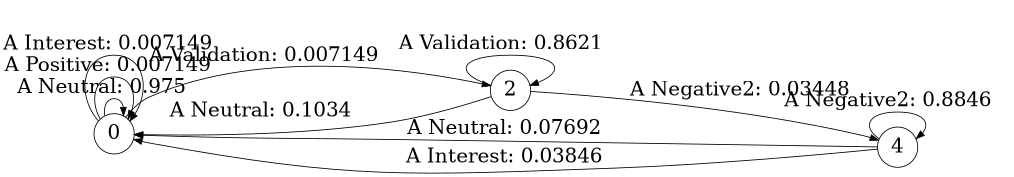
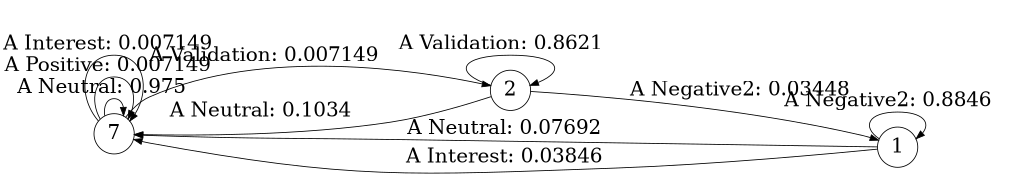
(114, 134) -> (114, 134)
(898, 147) -> (898, 147)
